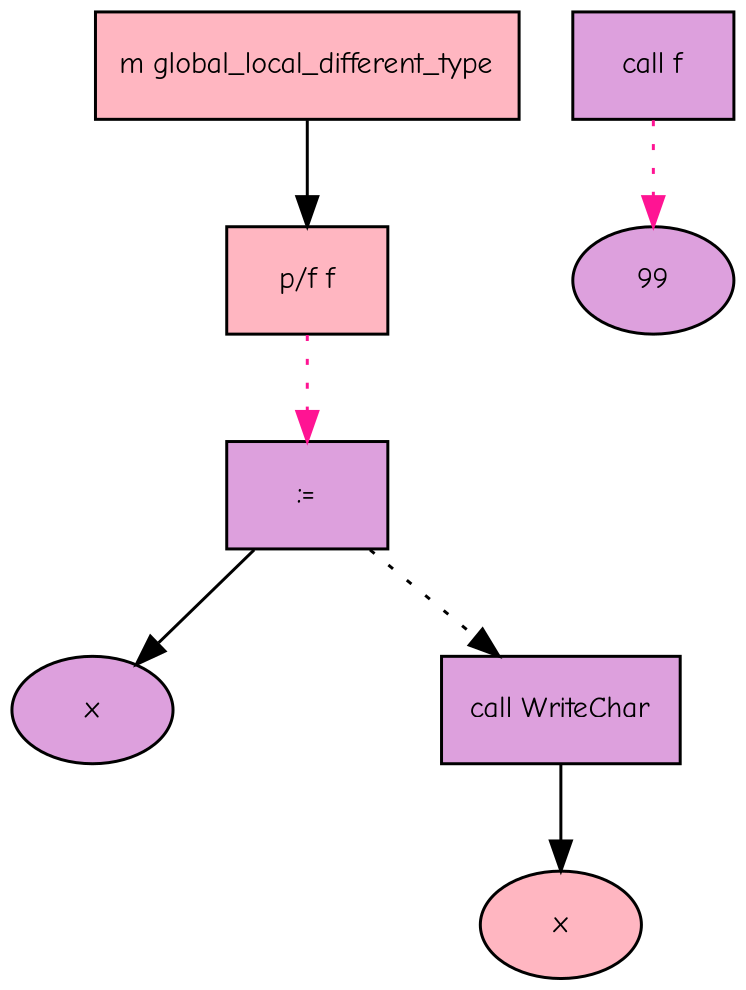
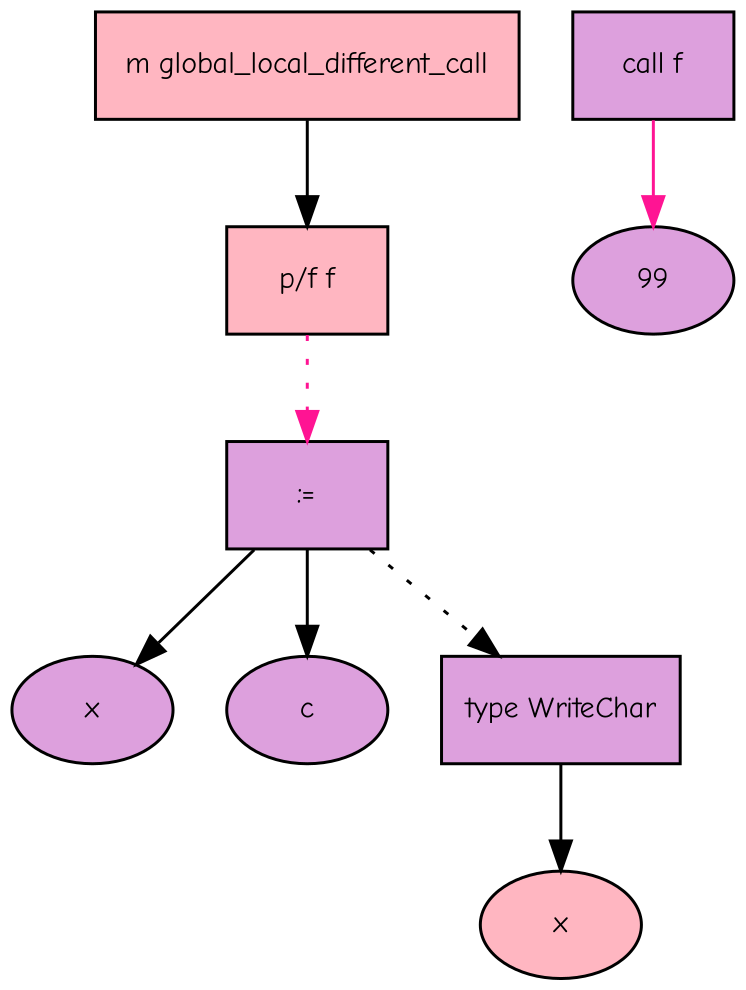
(307, 66) -> (307, 66)
(653, 158) -> (653, 158)
none -> (307, 710)
(561, 710) -> (561, 710)
